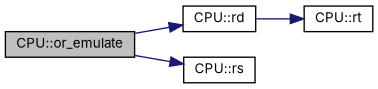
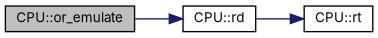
(219, 70) -> none
